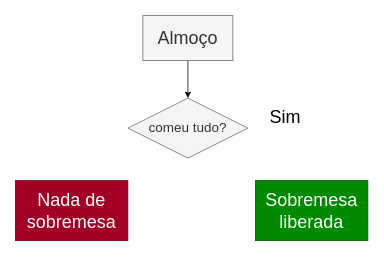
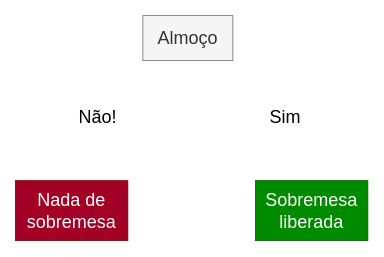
(188, 91) -> none
none -> (98, 117)
(188, 128) -> none
